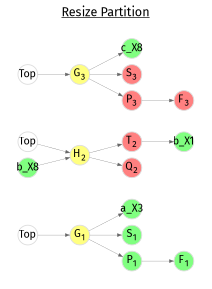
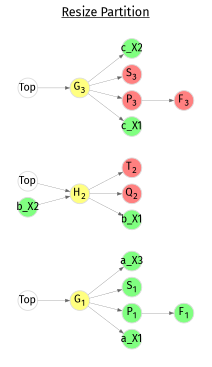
(132, 48) -> (132, 48)
none -> (132, 127)
(155, 142) -> (104, 206)
(28, 168) -> (28, 207)
none -> (132, 339)
